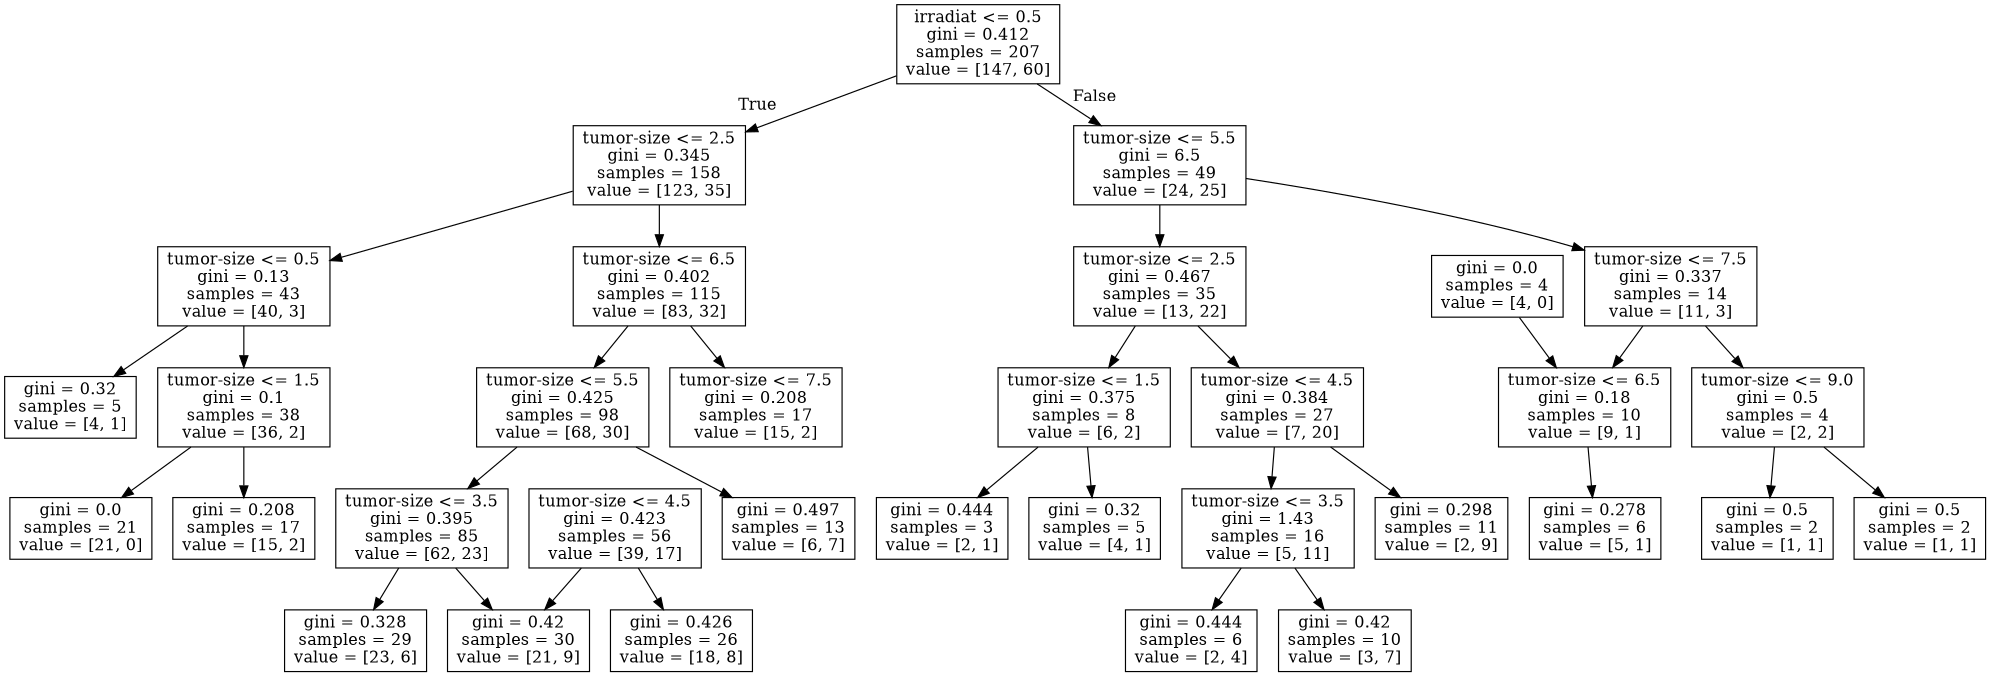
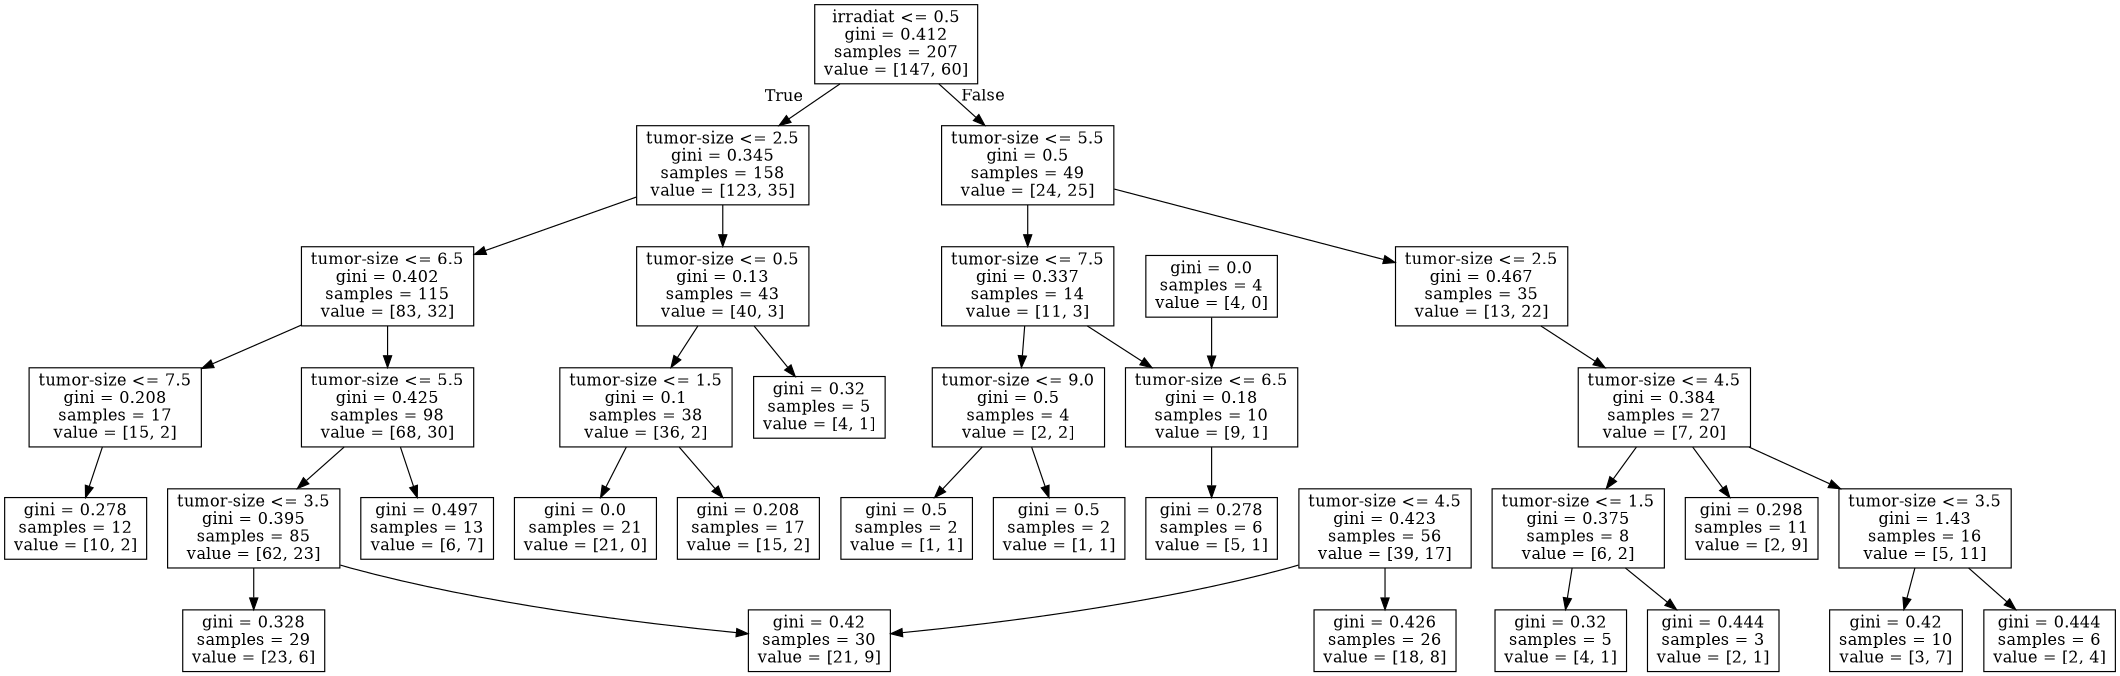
(1160, 165) -> (1028, 165)
(1125, 342) -> (1625, 463)
none -> (76, 528)
